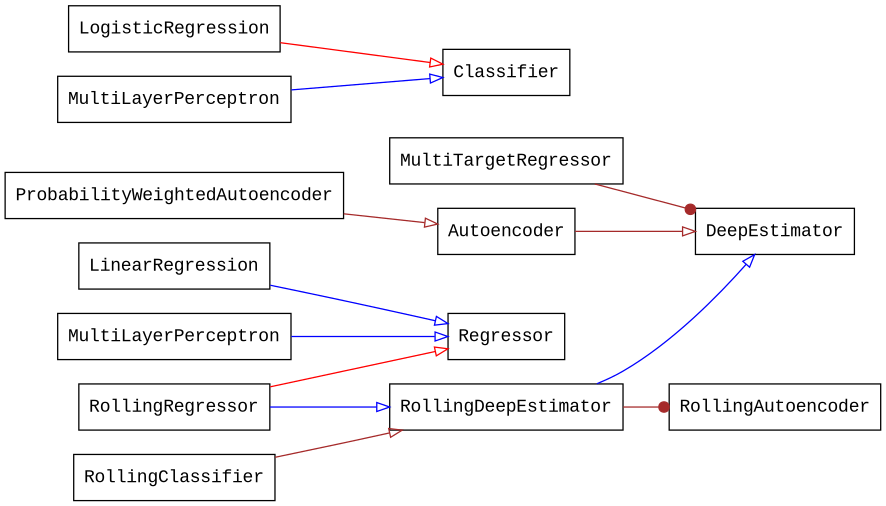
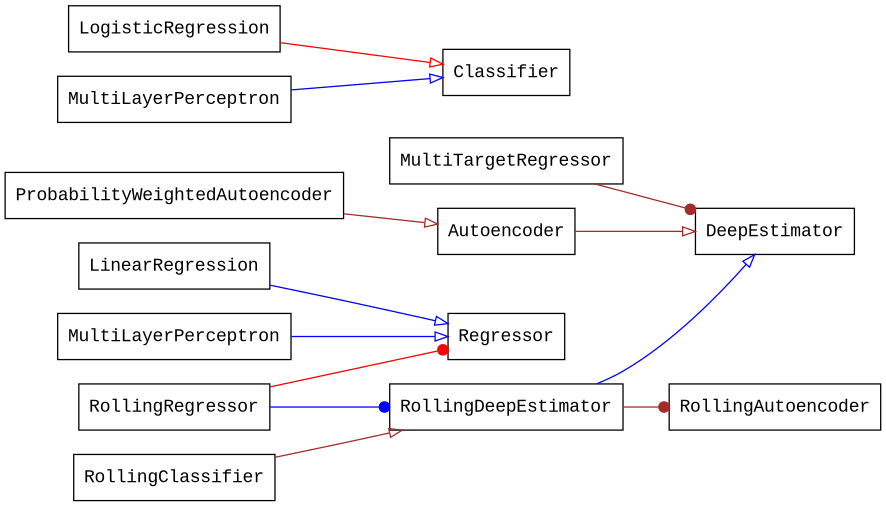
(353, 369) -> (354, 369)
(323, 407) -> (324, 407)
